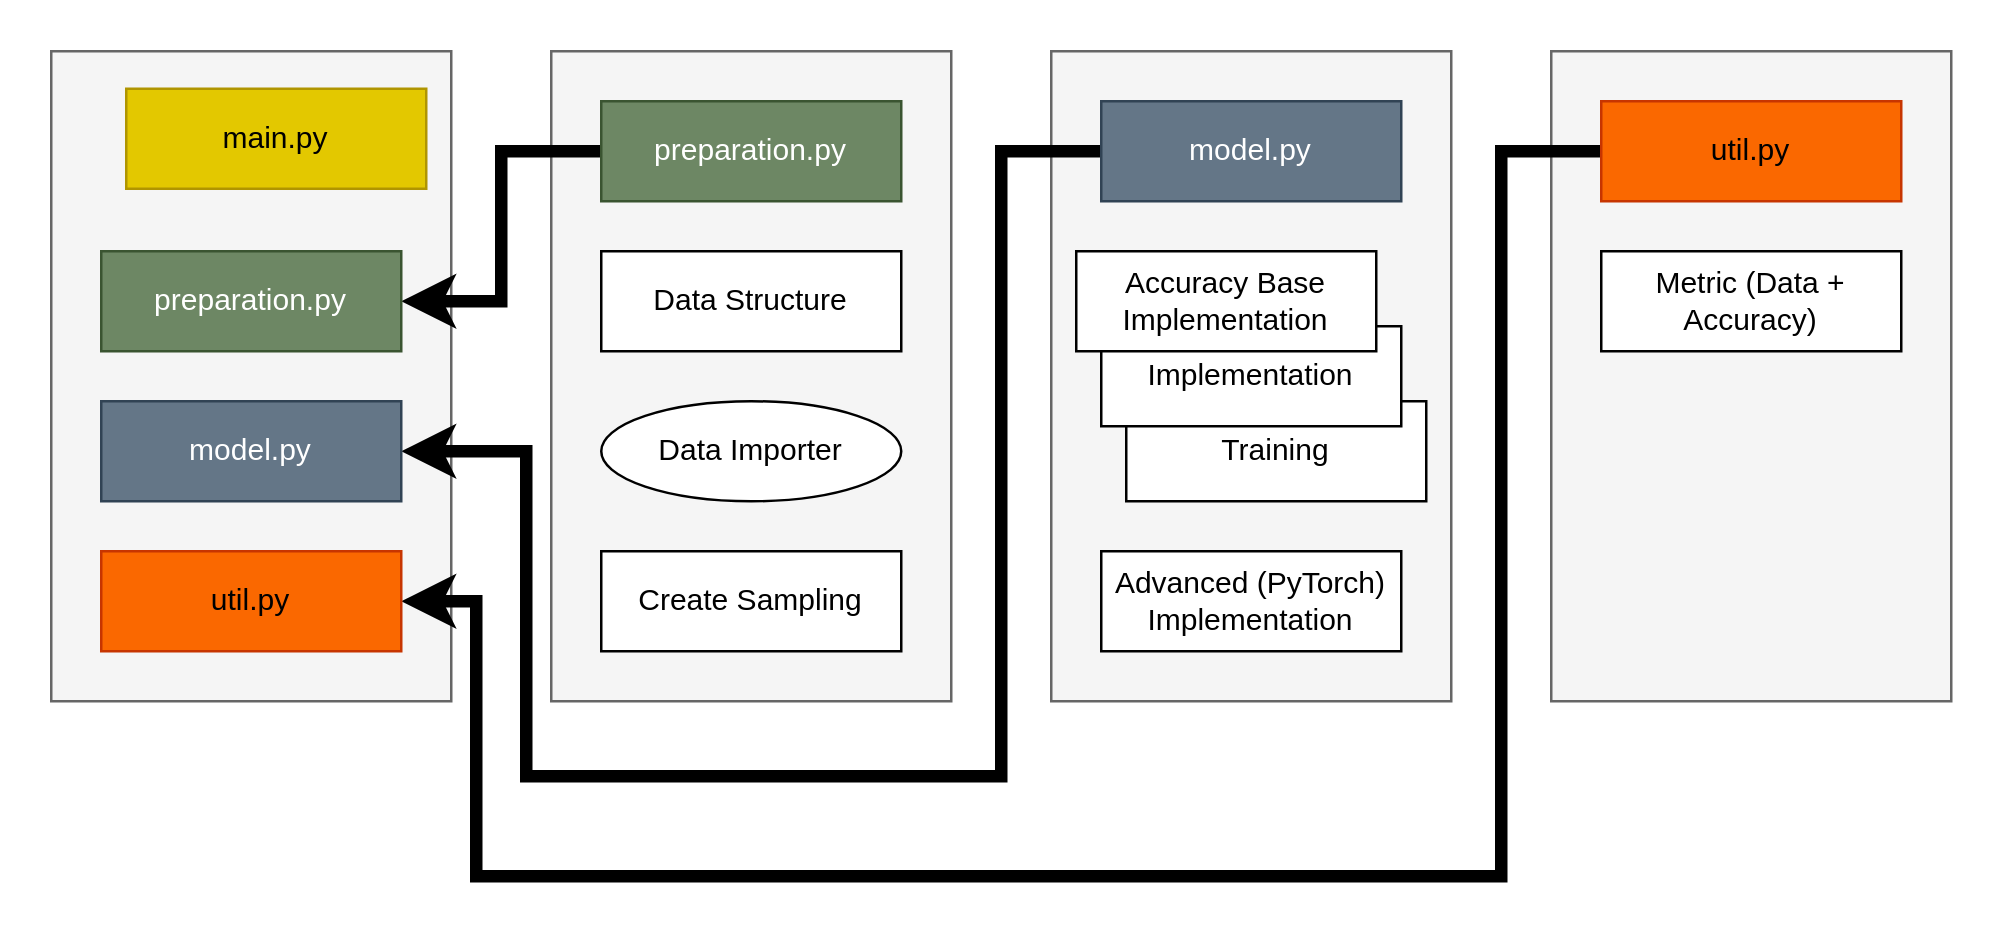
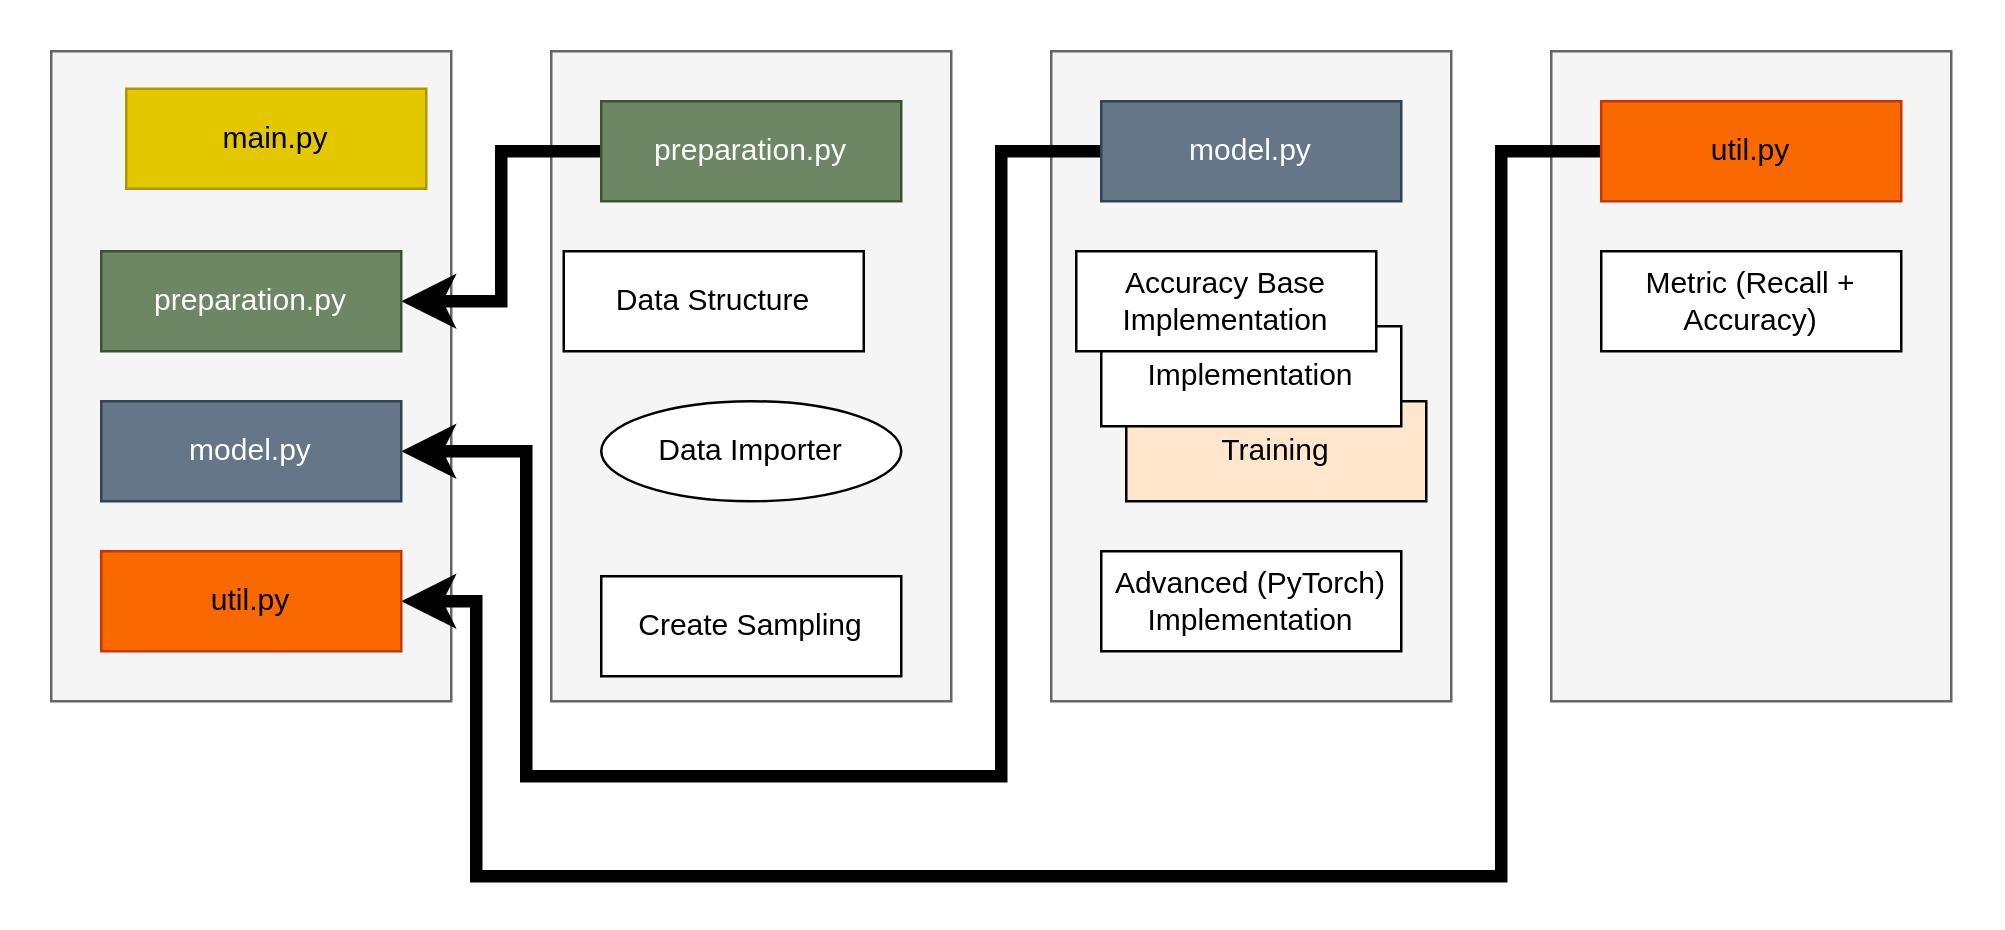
(751, 301) -> (714, 301)
(1751, 301) -> (1751, 301)
(1276, 451) -> (1276, 451)
(751, 601) -> (751, 626)
